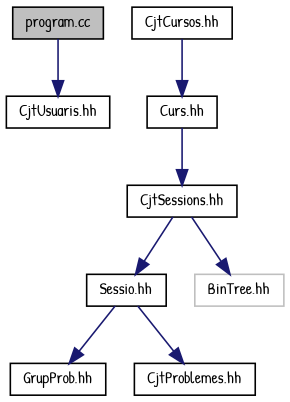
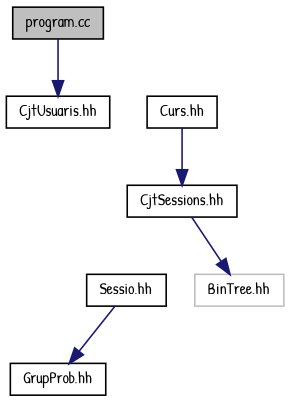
(182, 23) -> none
(159, 239) -> none
(195, 379) -> none
